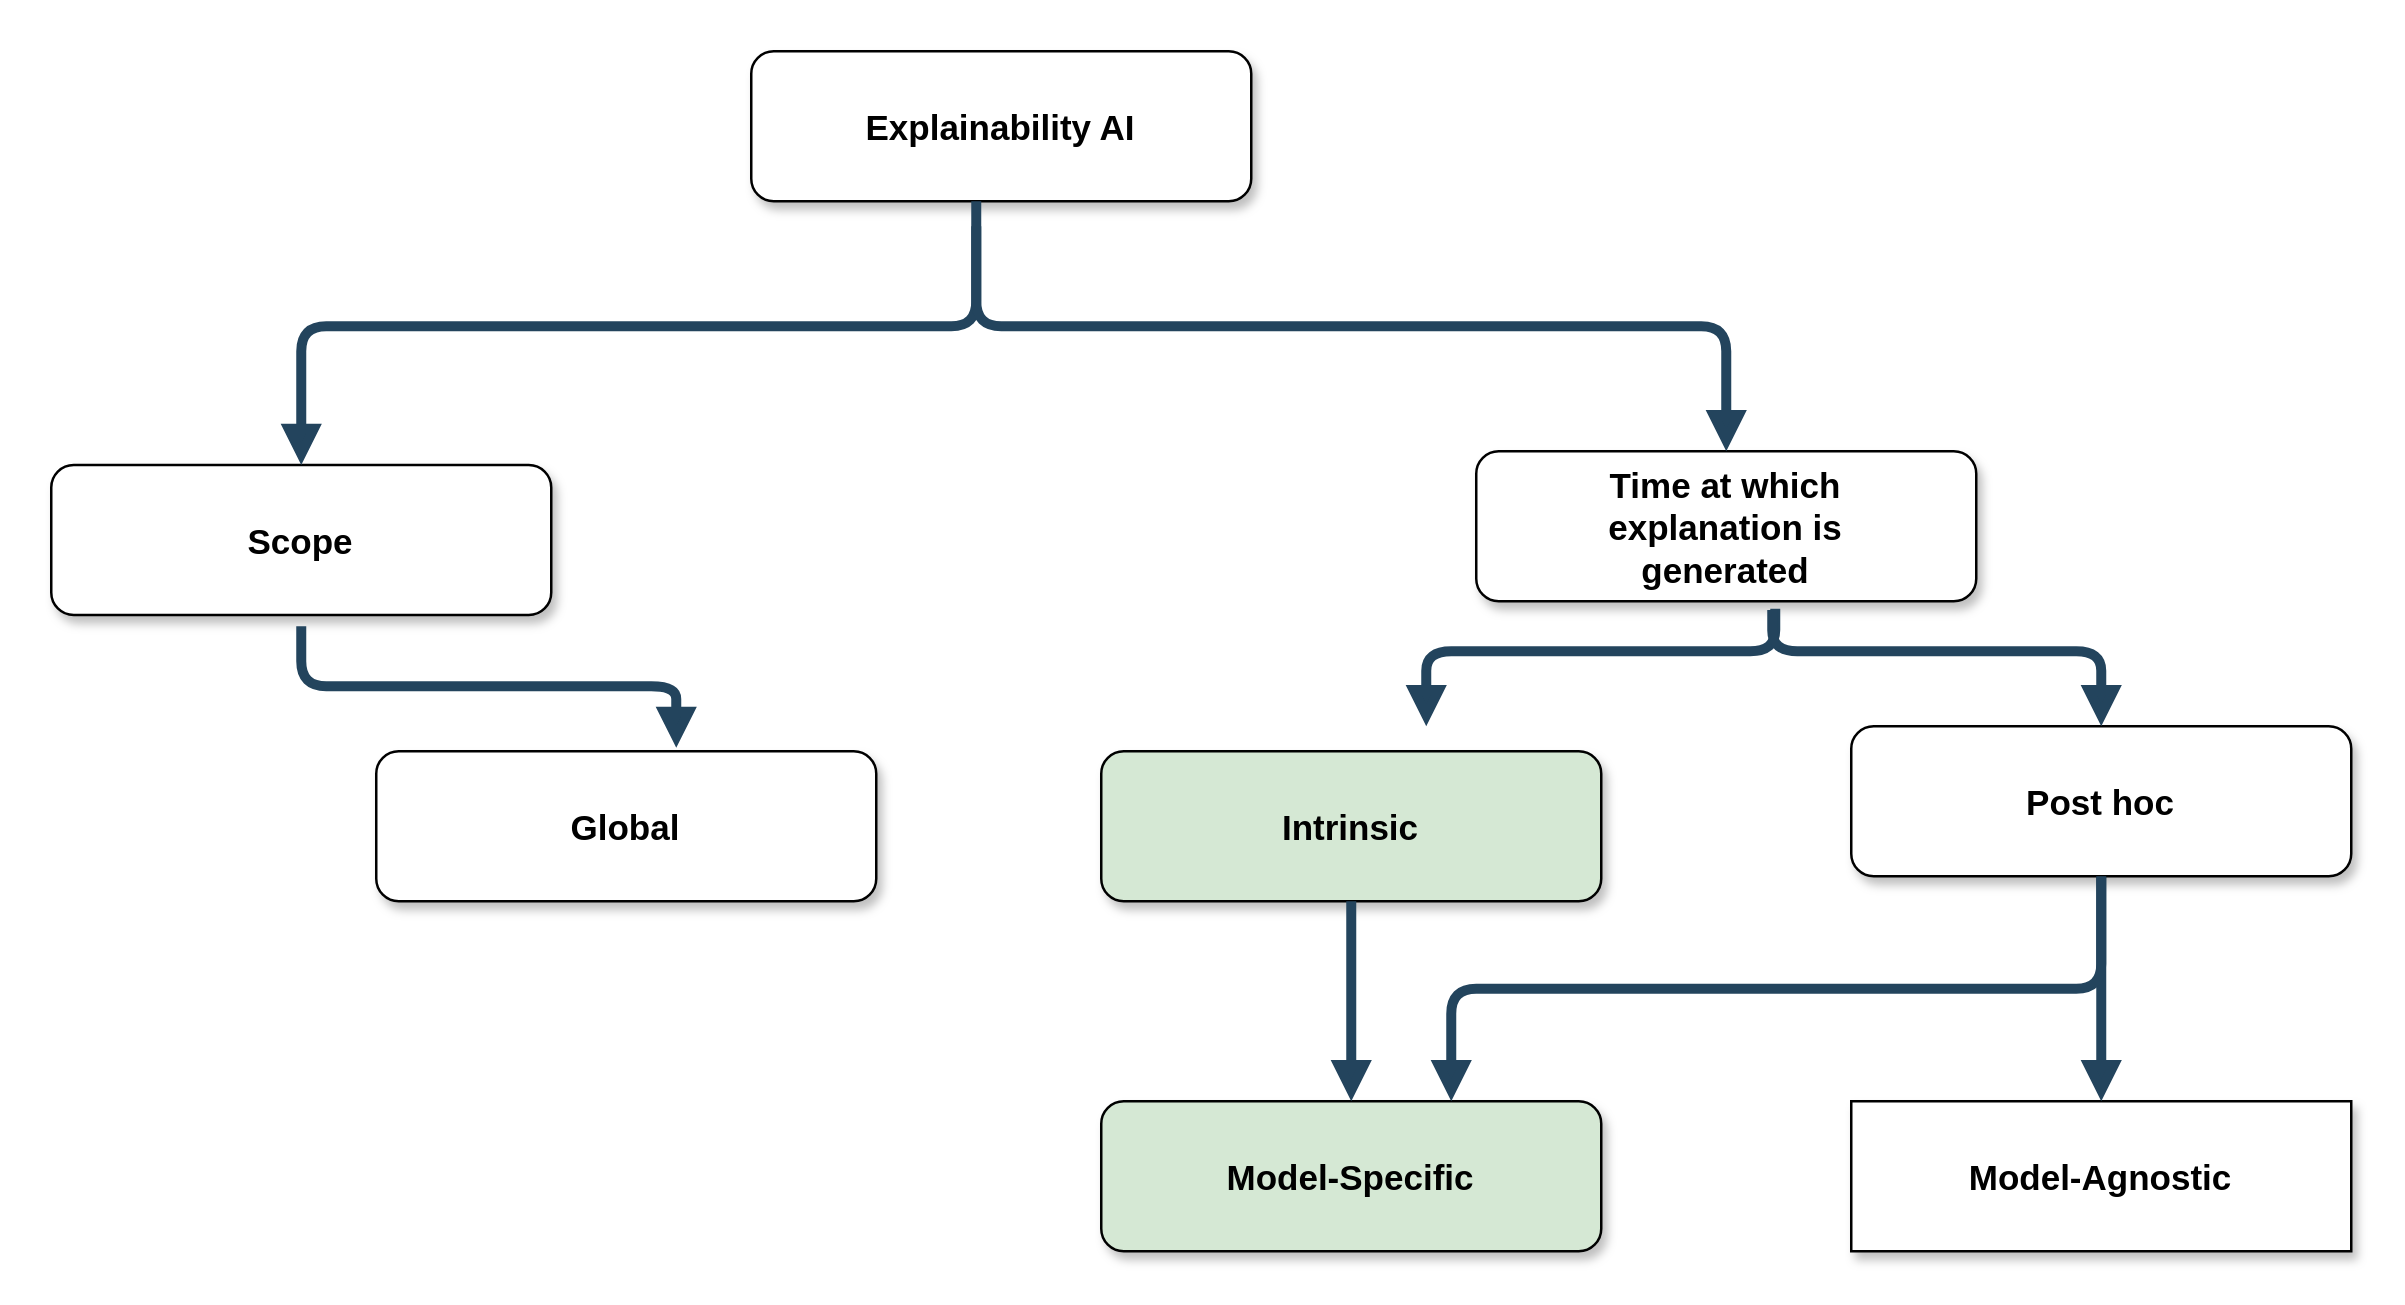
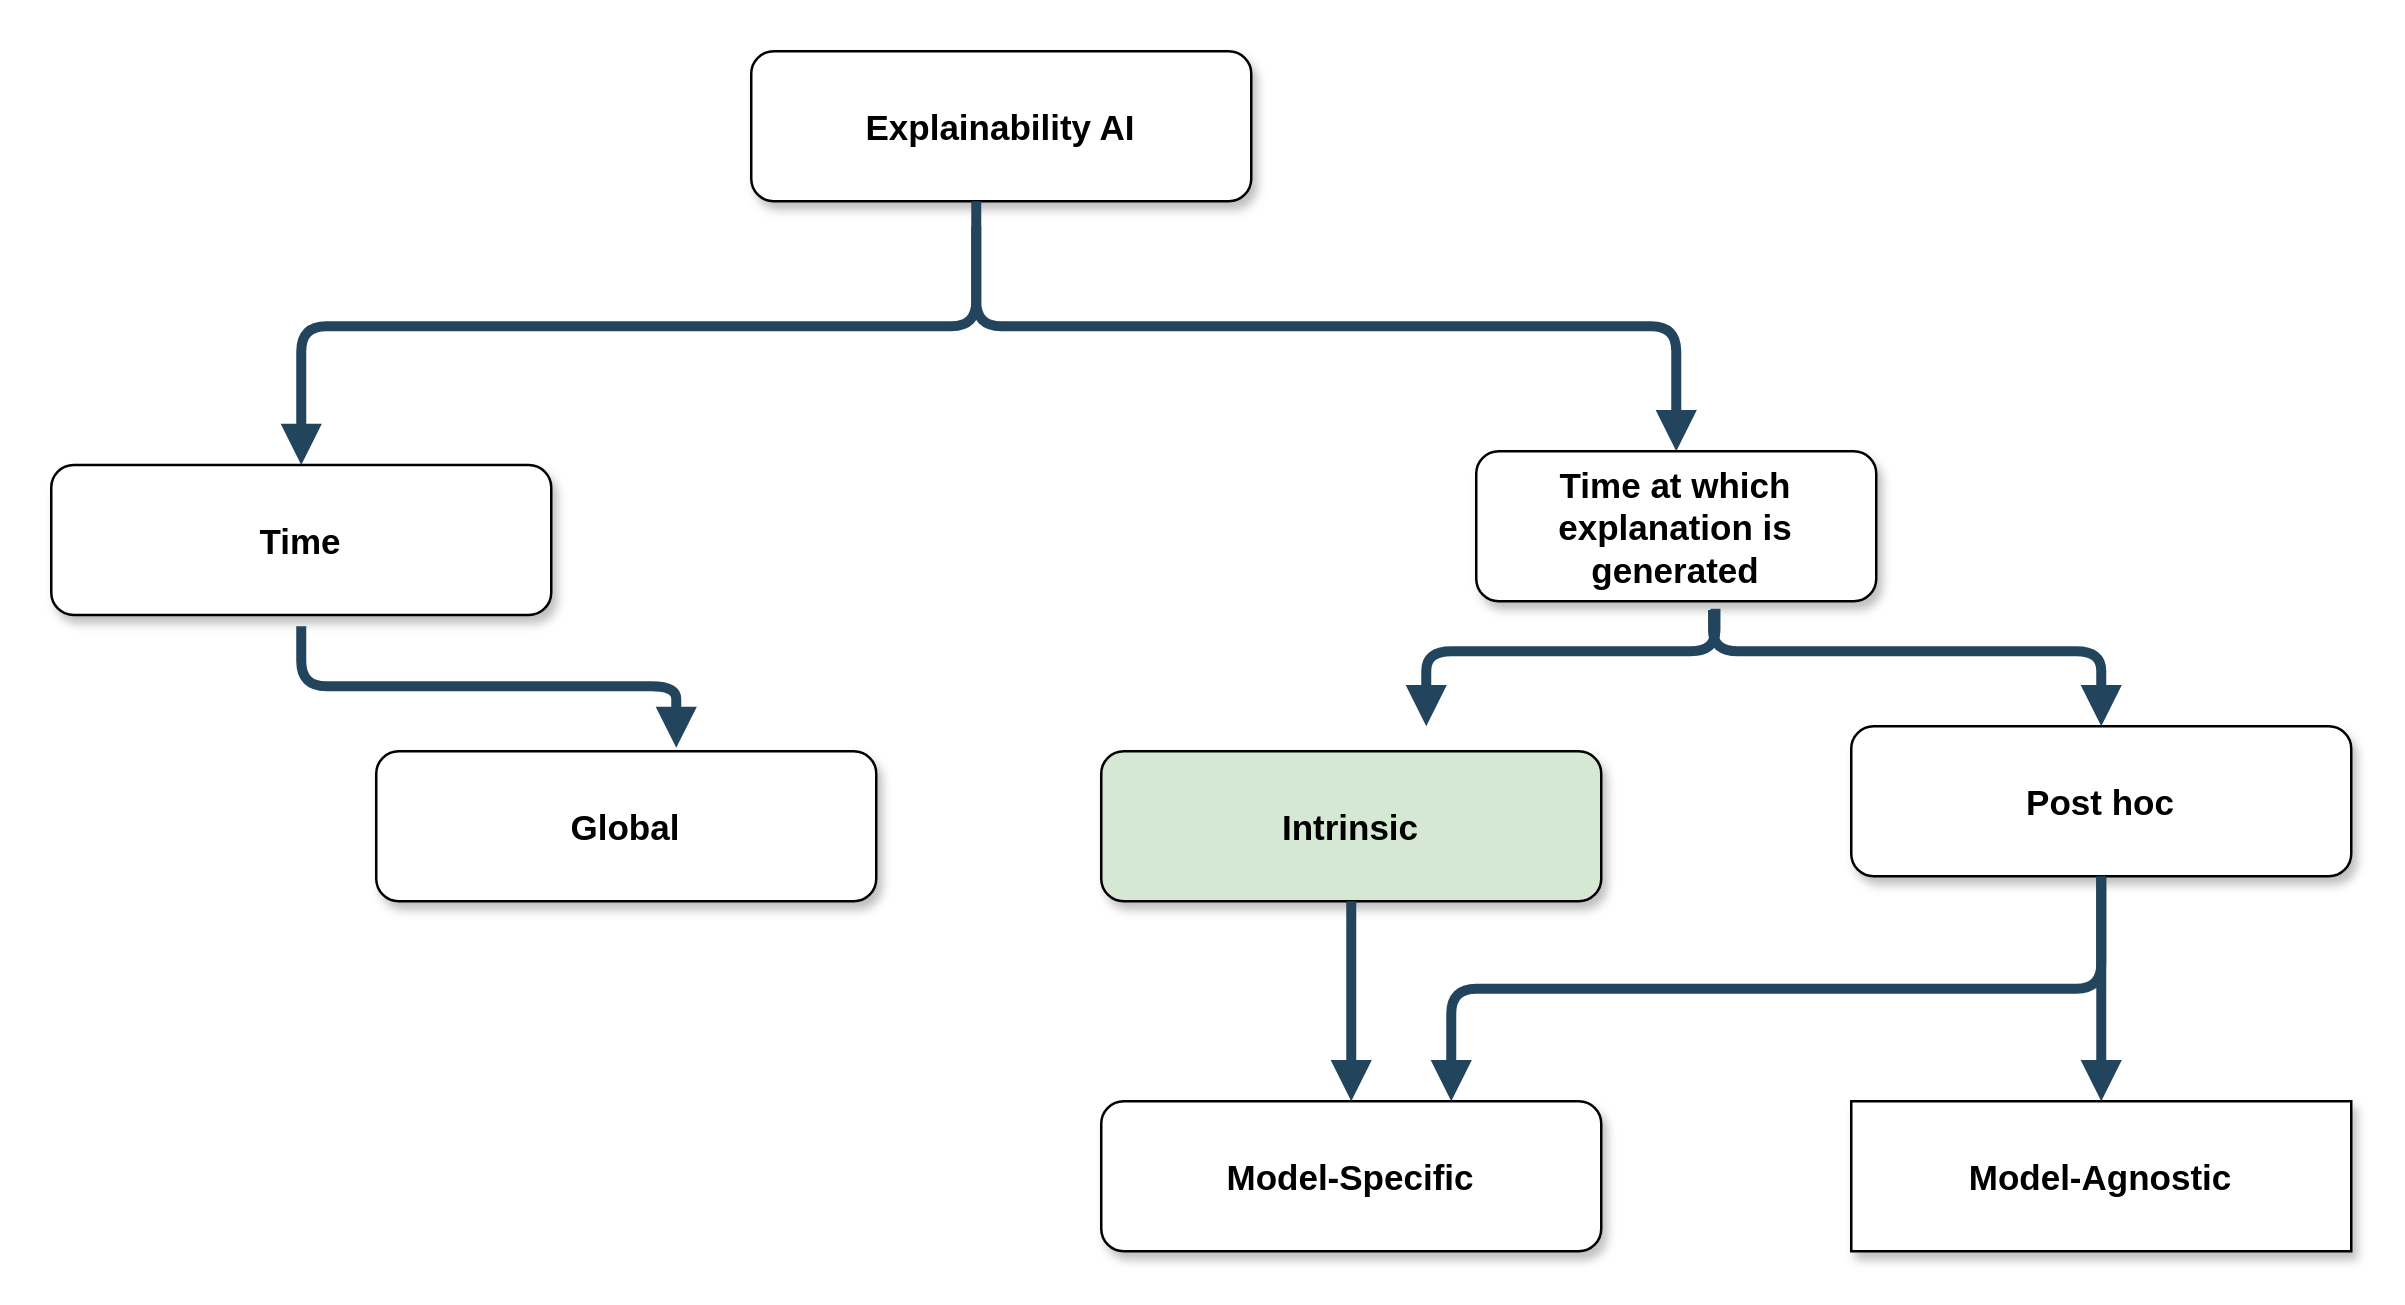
(1726, 526) -> (1676, 526)
(300, 542) -> (300, 542)
(1351, 1176) -> (1351, 1176)
